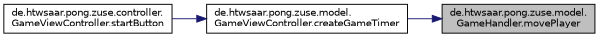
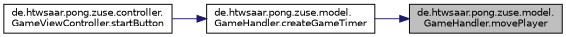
(307, 19) -> (291, 19)
